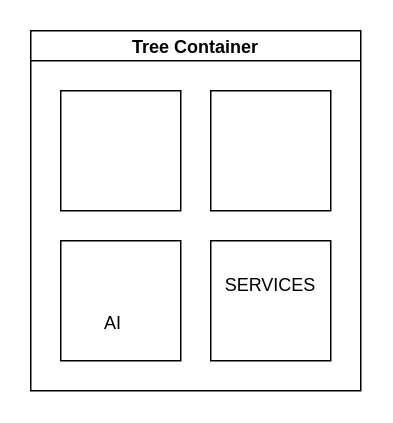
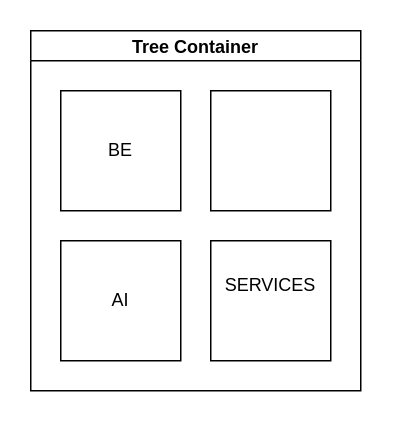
none -> (121, 151)
(113, 323) -> (121, 301)
